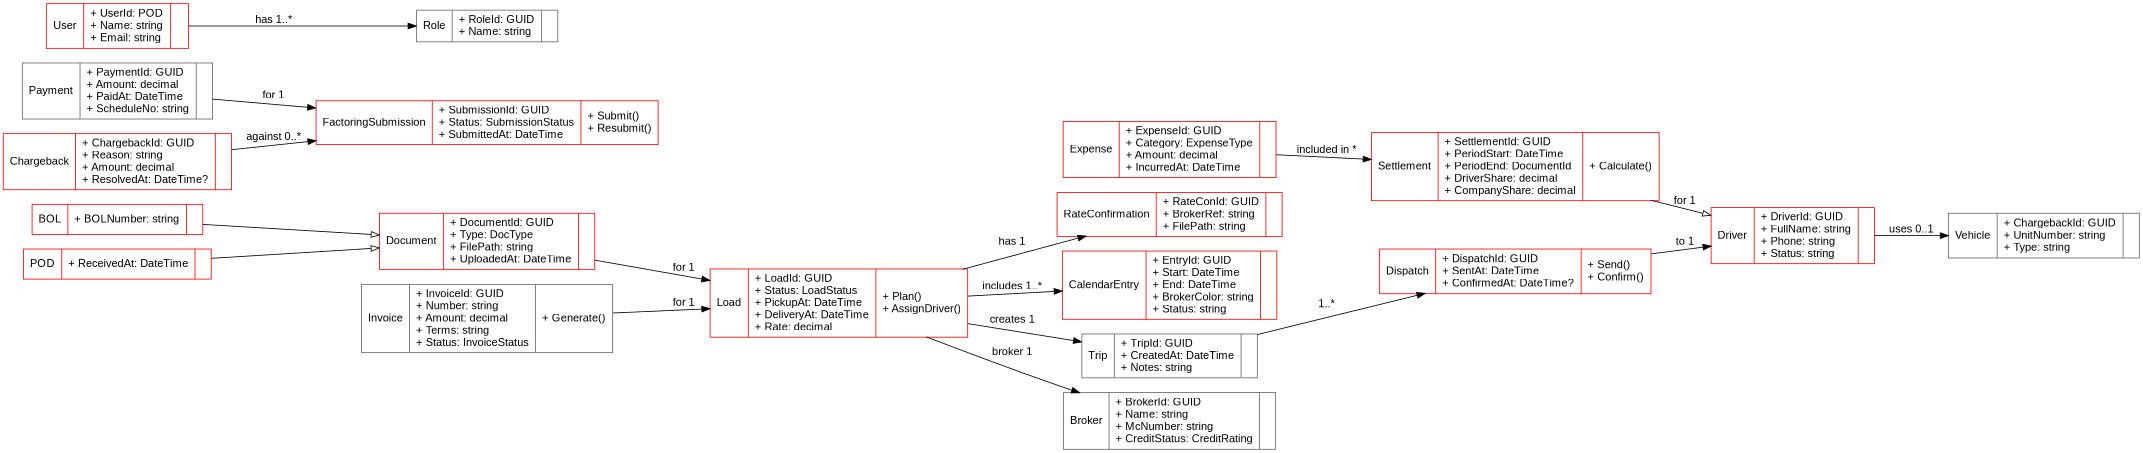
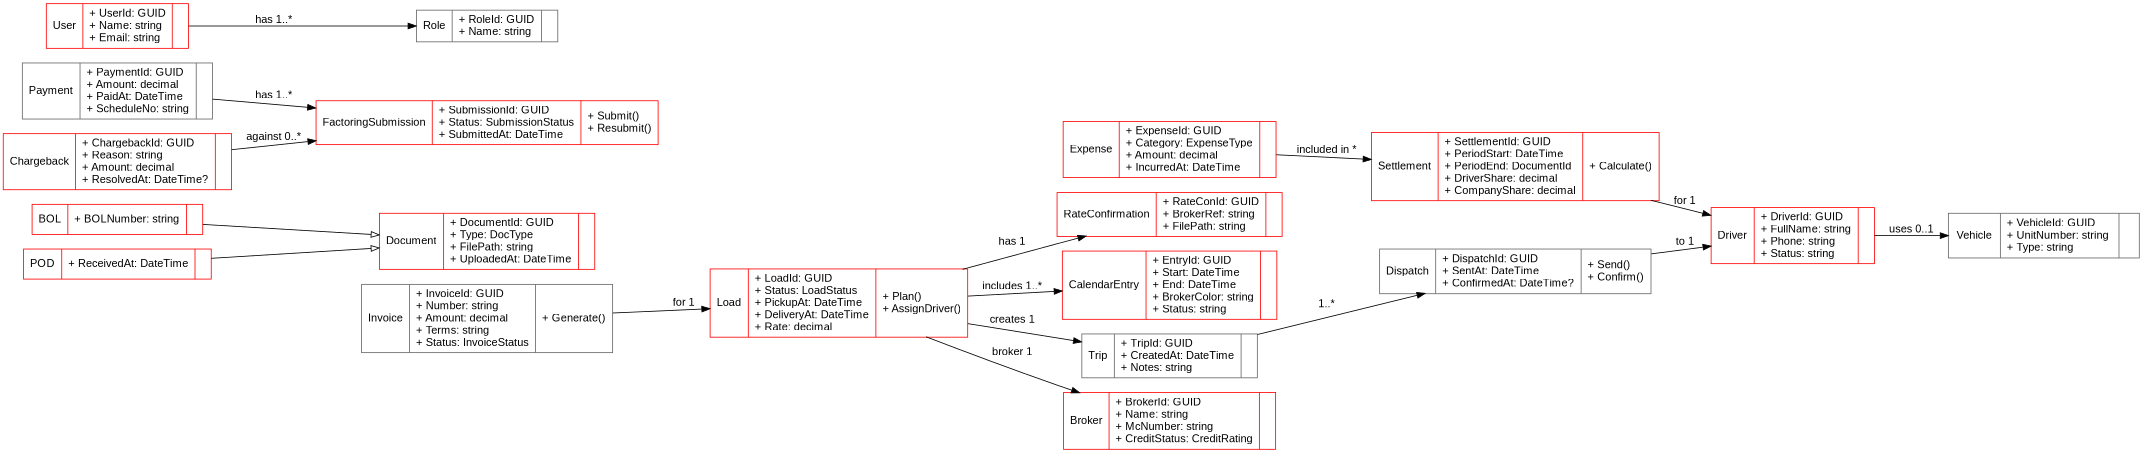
(127, 13) -> (128, 13)
(274, 95) -> (274, 95)
(1677, 207) -> (1677, 207)
(2060, 223) -> (2051, 223)
(648, 270) -> none
(1515, 271) -> (1515, 271)
(1170, 421) -> (1170, 421)
